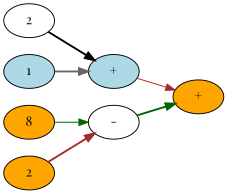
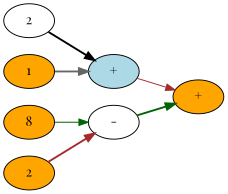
(29, 71) -> (29, 71)
